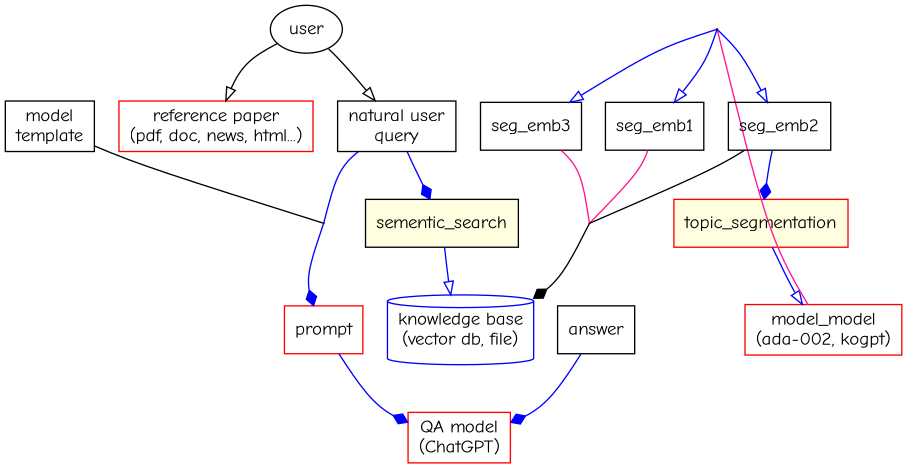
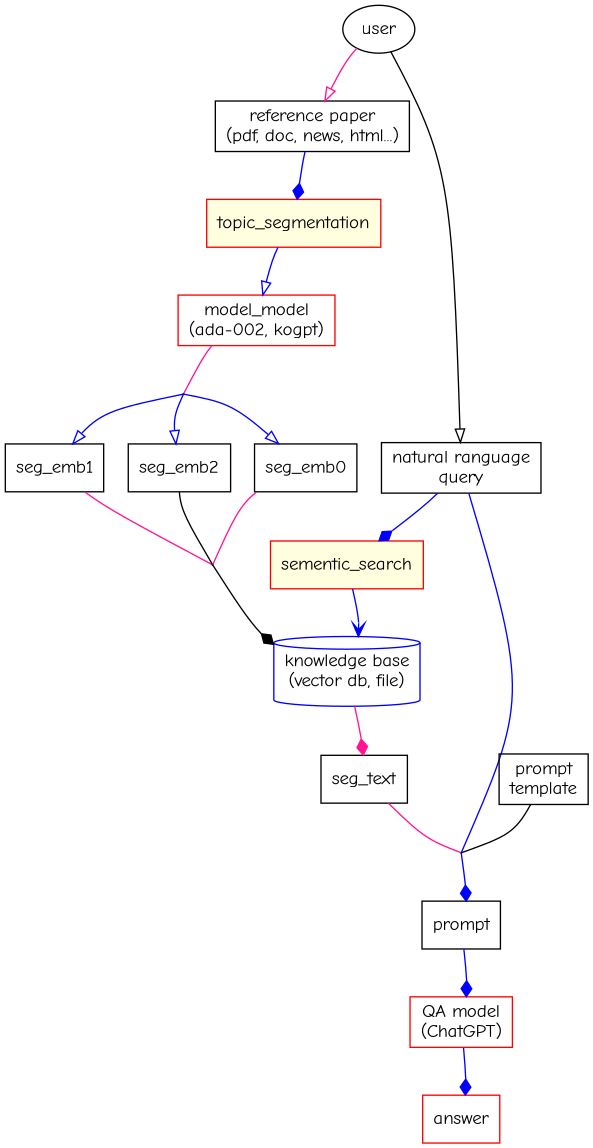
(250, 61) -> (343, 68)
(50, 126) -> (544, 779)
(216, 126) -> (312, 126)
(397, 126) -> (461, 468)
(531, 126) -> (306, 468)
(769, 167) -> (302, 167)
(442, 223) -> (347, 565)
(447, 264) -> (356, 606)
(324, 330) -> (461, 925)
(596, 330) -> (461, 1119)
(557, 389) -> (465, 1063)
none -> (364, 779)
